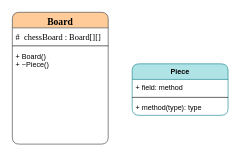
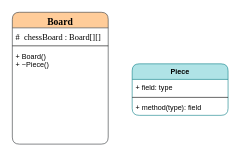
(161, 88) -> (157, 88)
(173, 108) -> (173, 108)
